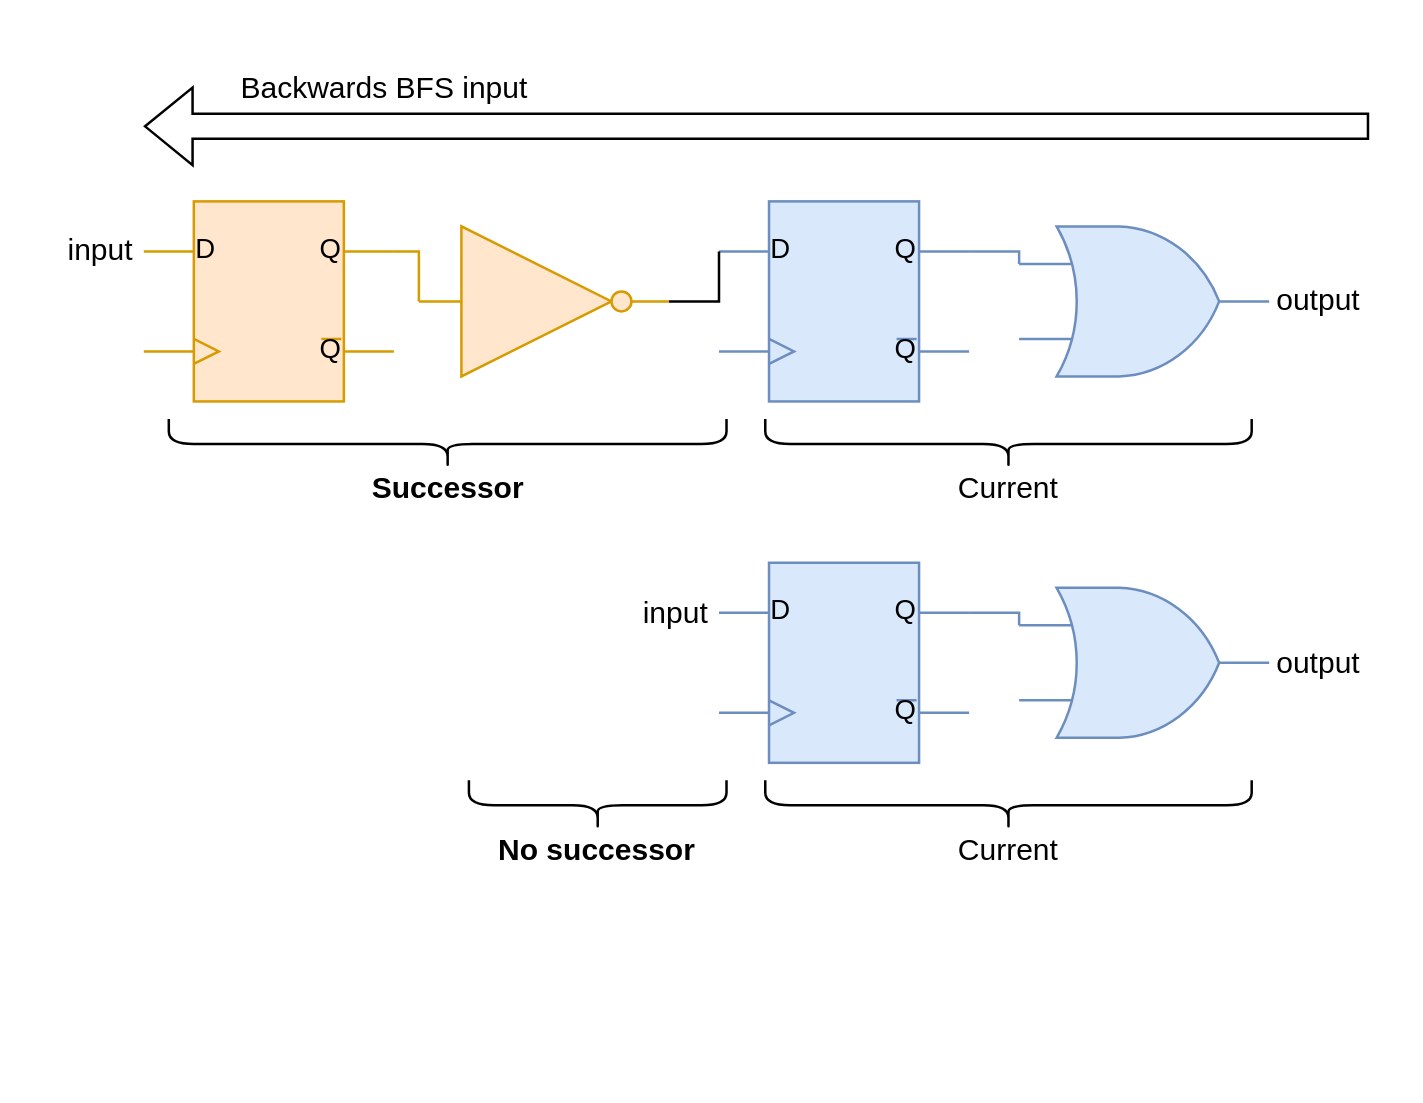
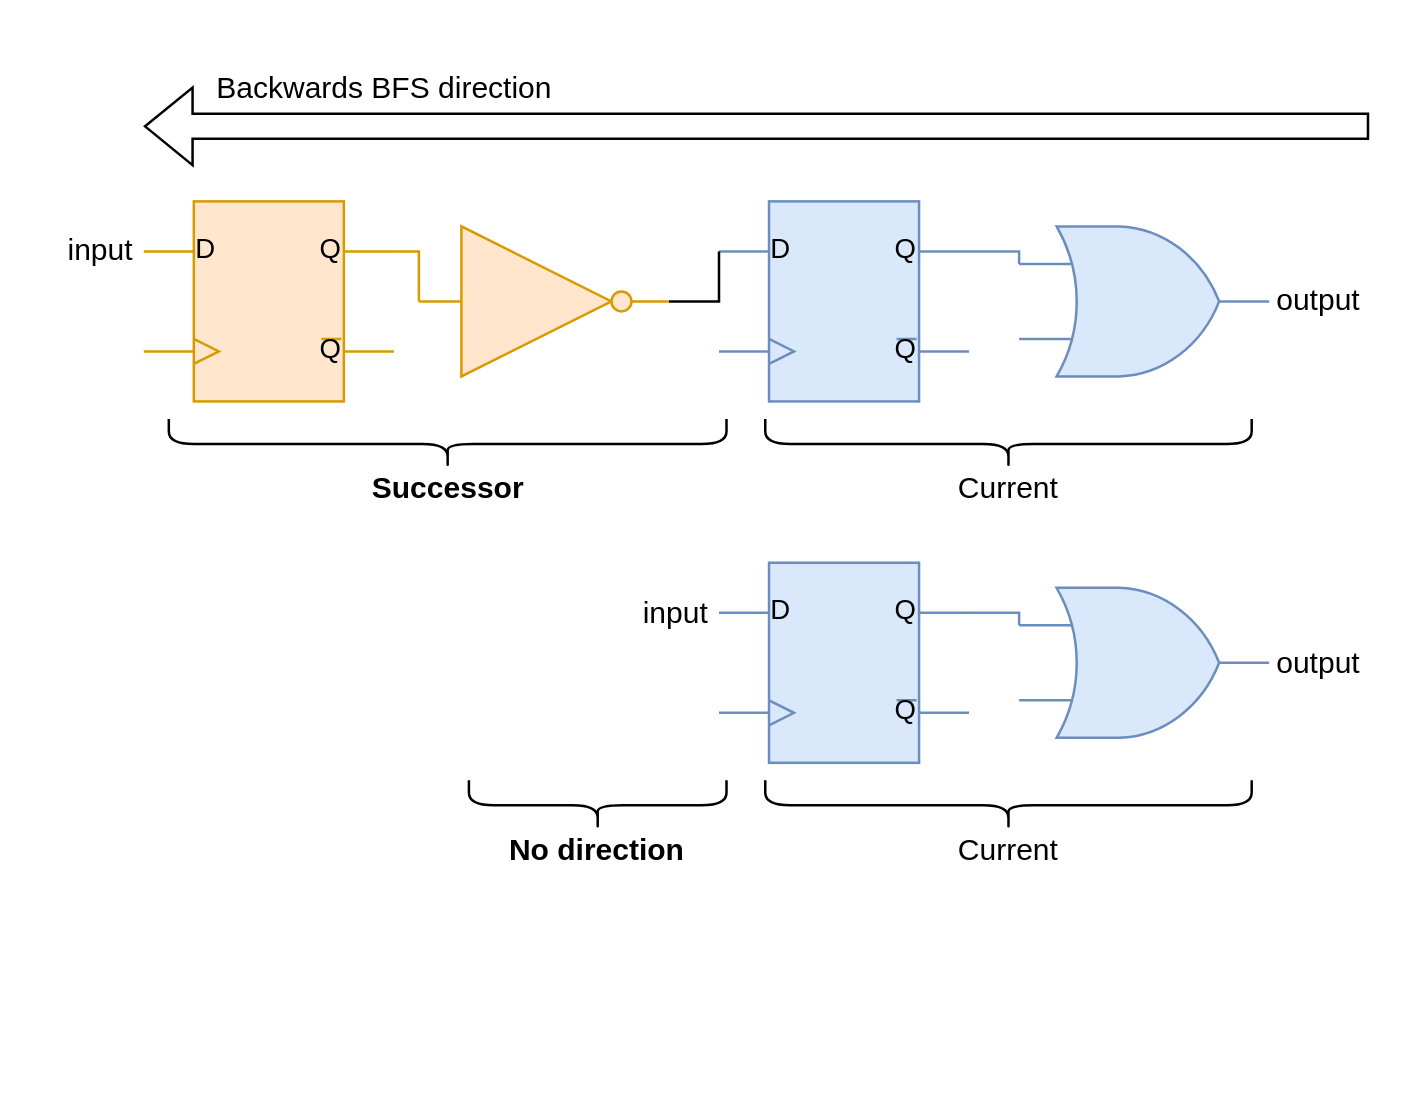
(385, 89) -> (385, 89)
(598, 851) -> (598, 851)
